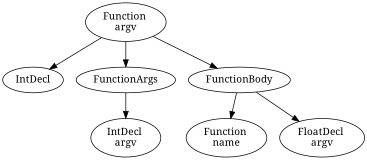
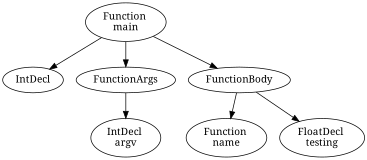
(126, 22) -> (126, 22)
(322, 138) -> (322, 138)
